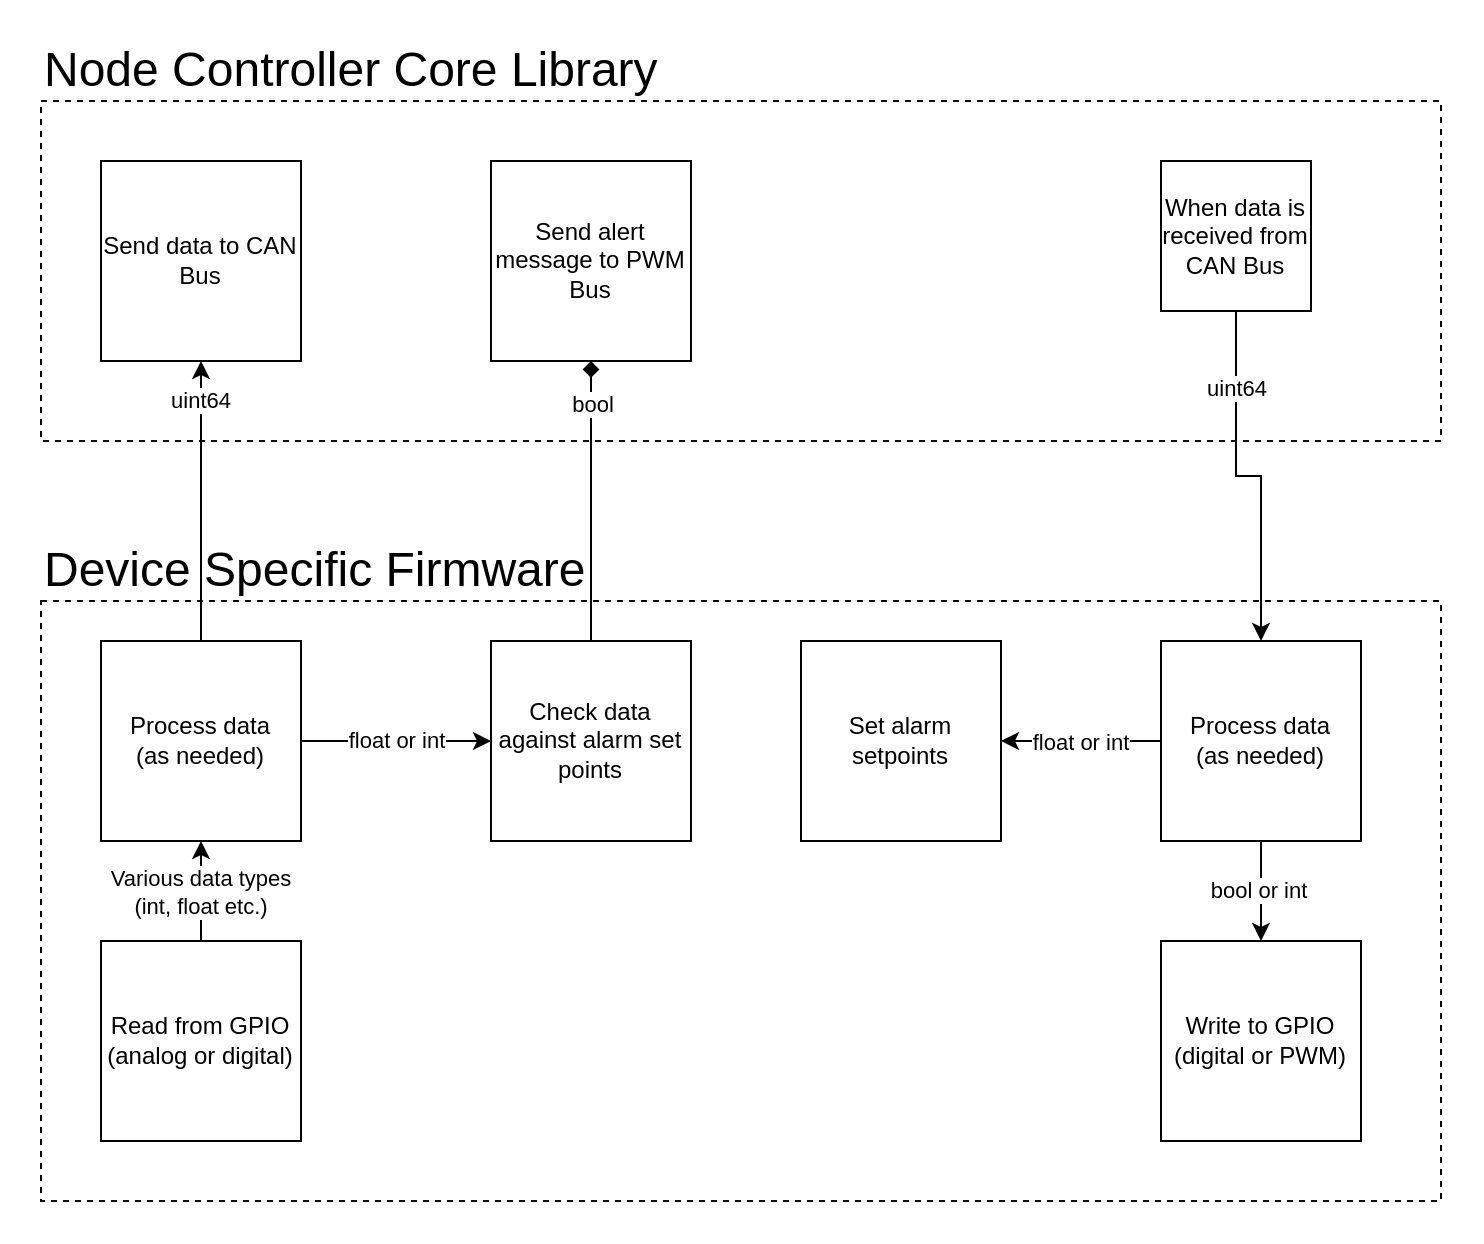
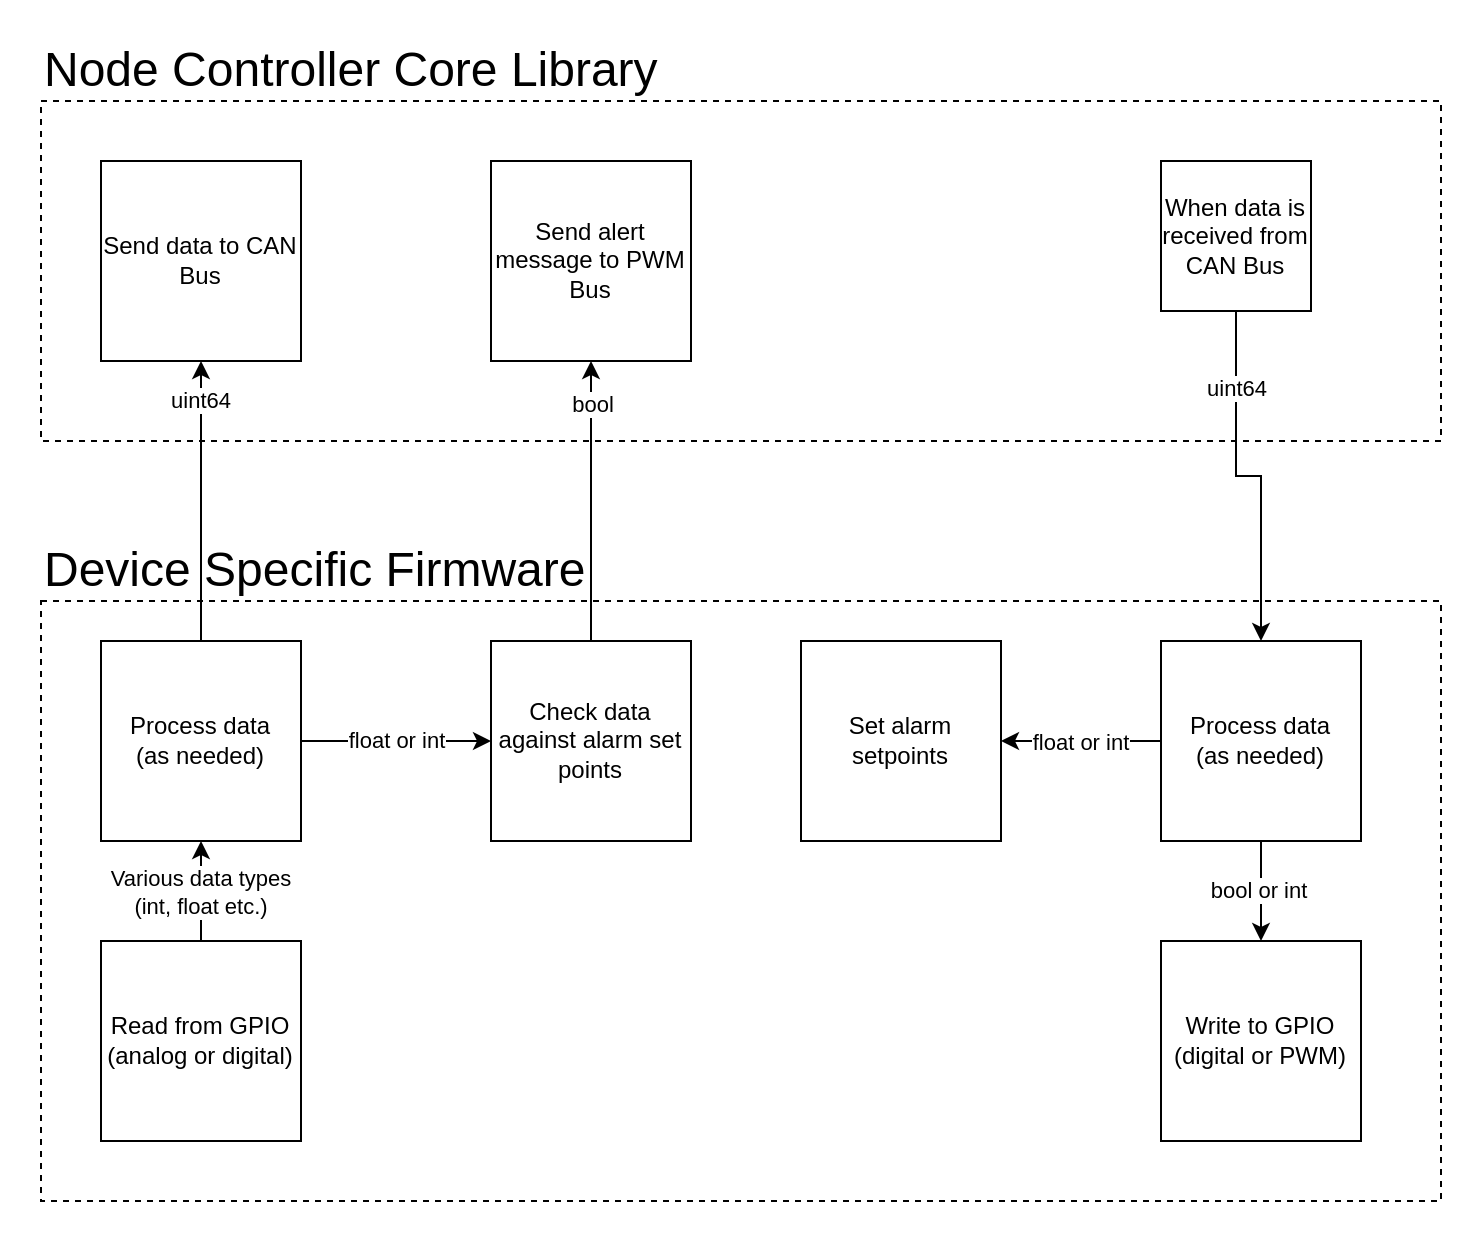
(591, 377) -> (591, 376)
